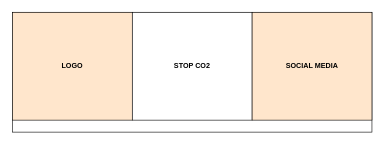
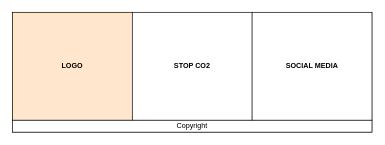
(312, 66) -> (312, 66)
none -> (192, 126)
